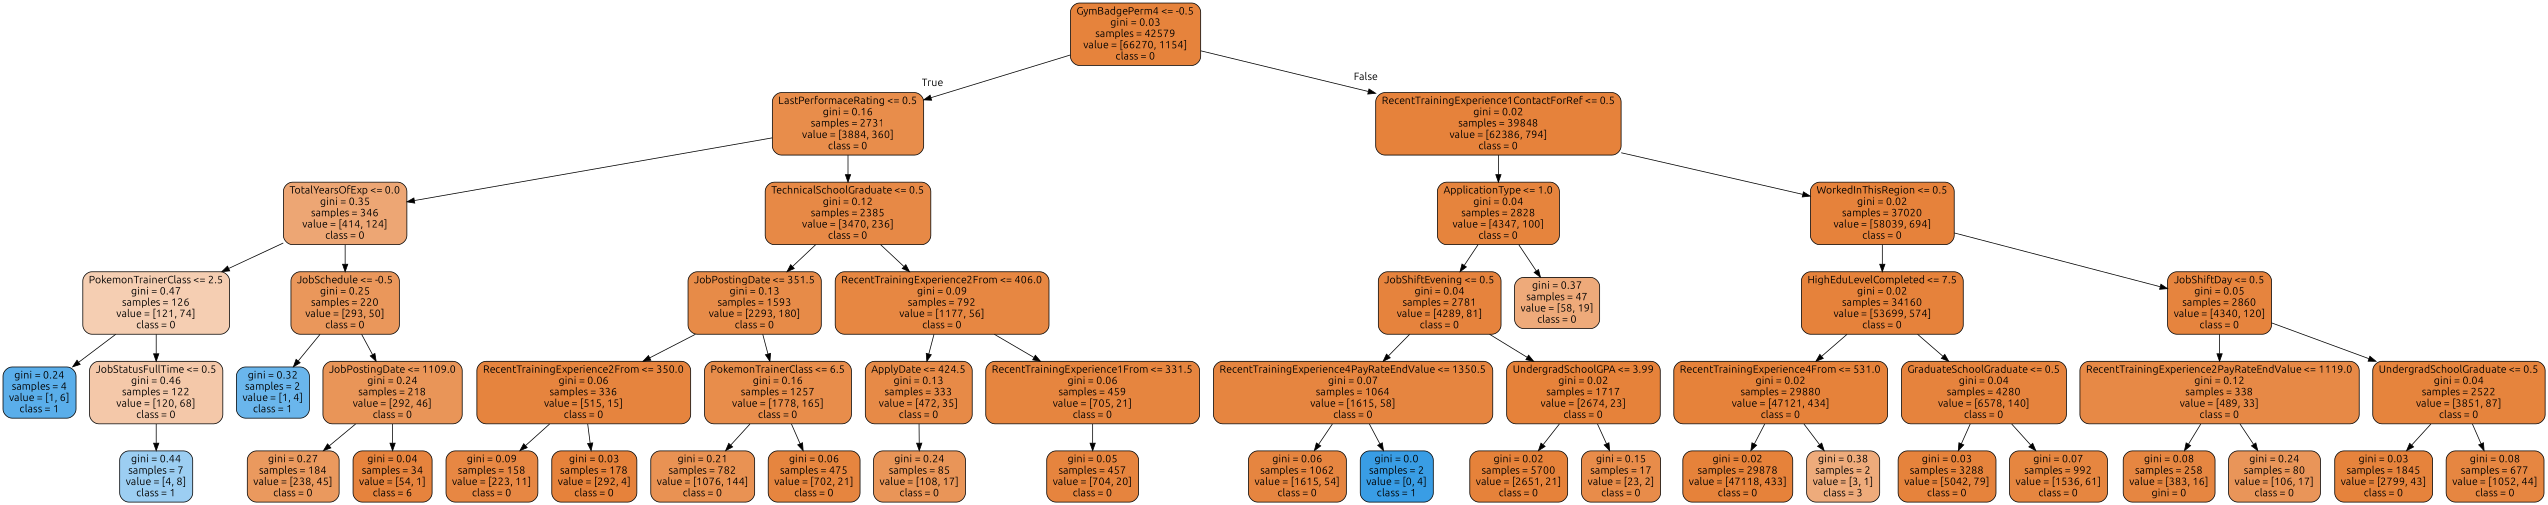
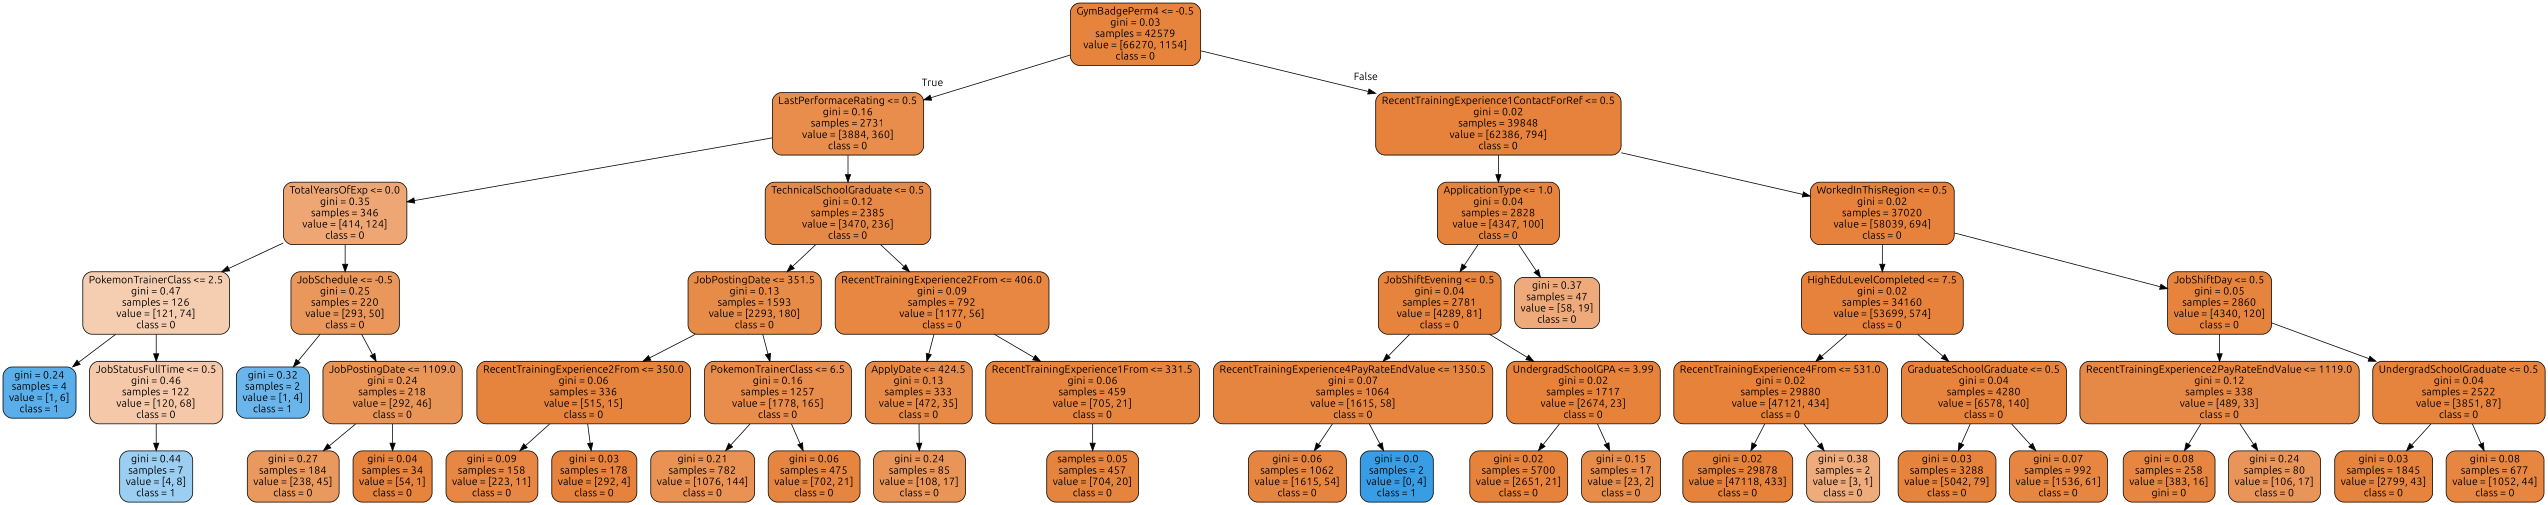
(393, 477) -> (393, 477)
(1093, 477) -> (1093, 477)
(1843, 477) -> (1843, 477)
